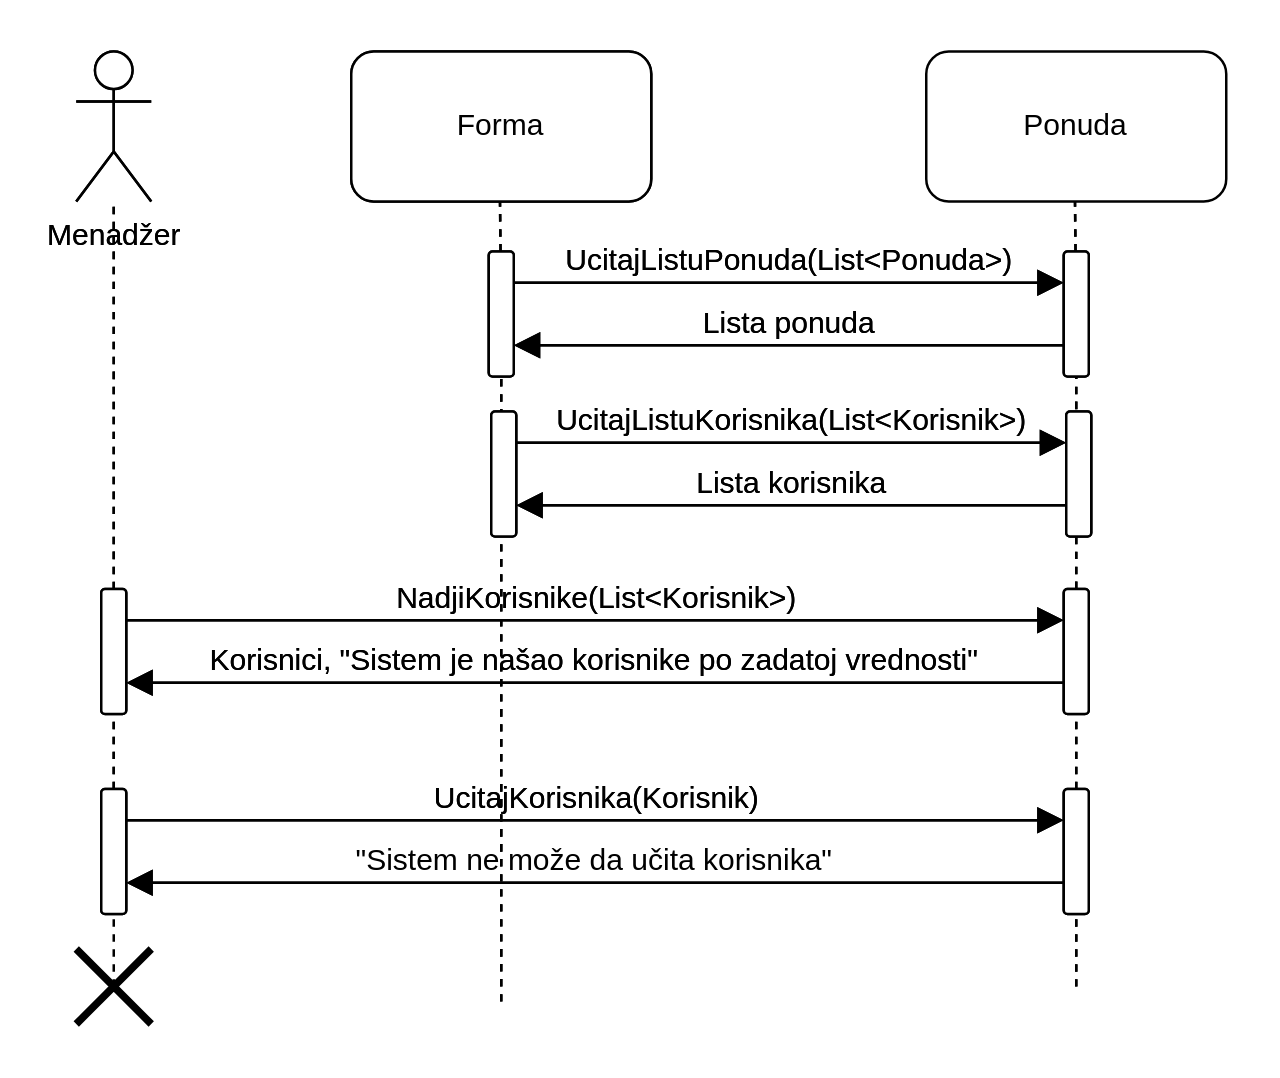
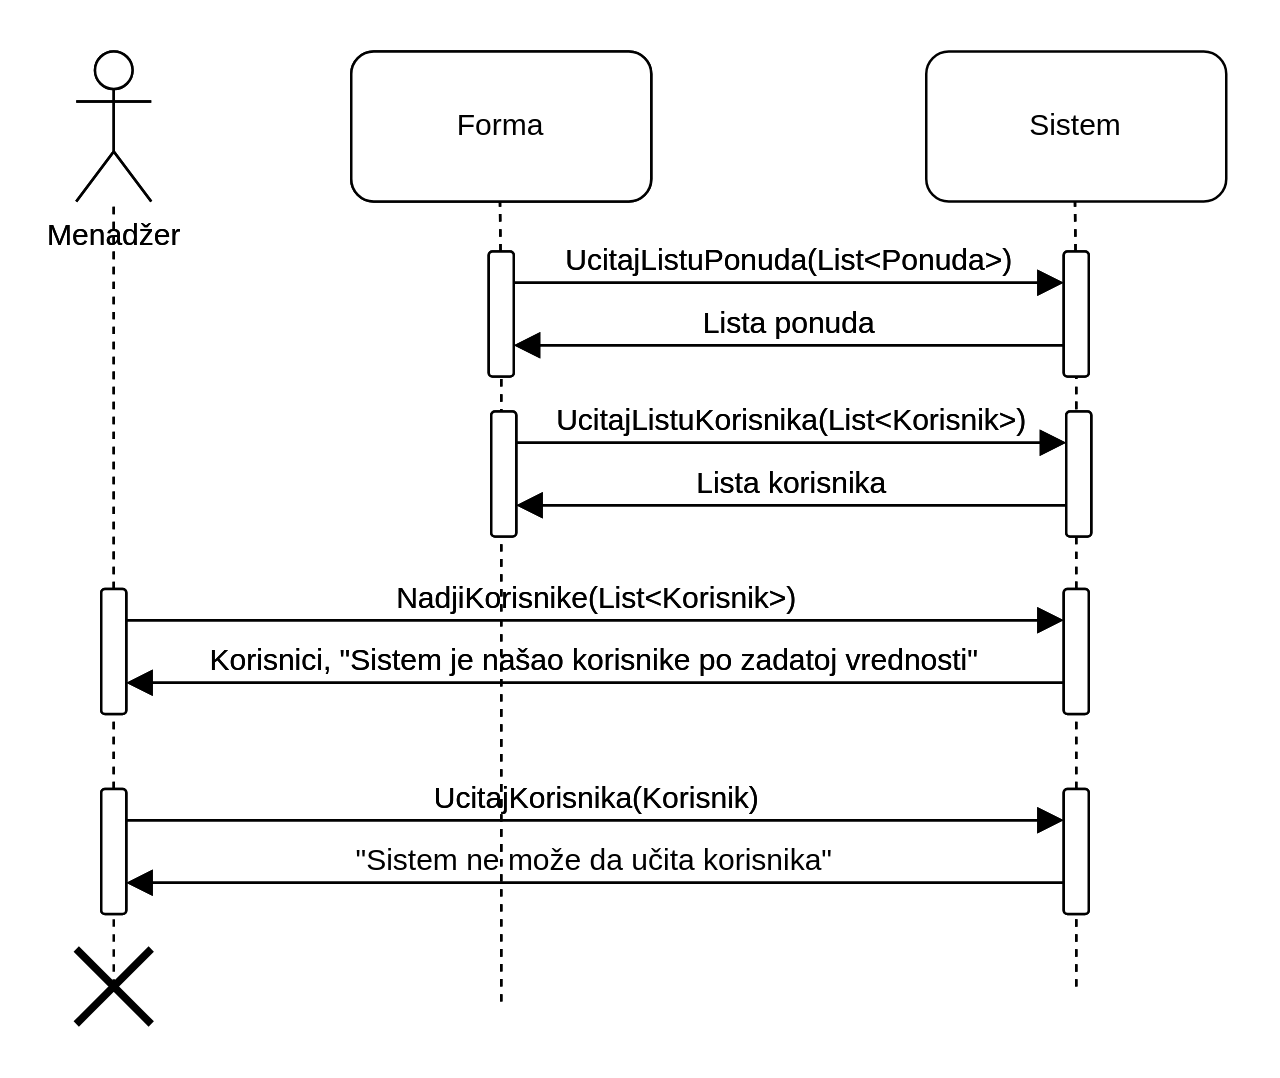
(1076, 126) -> (1076, 126)
